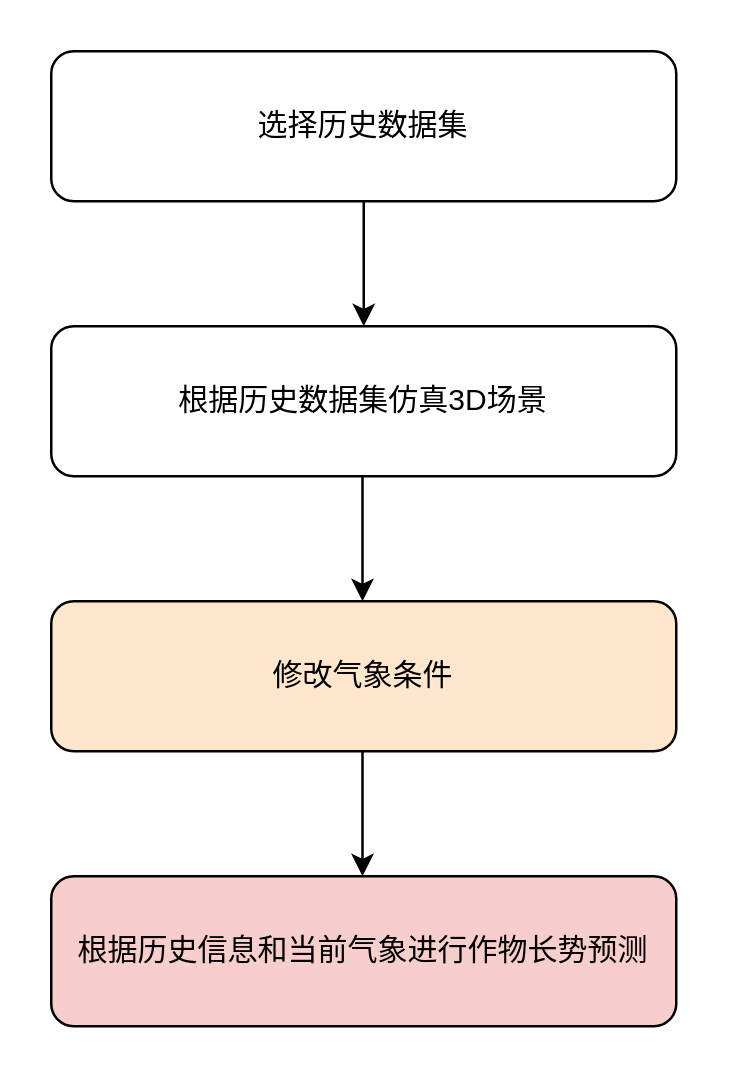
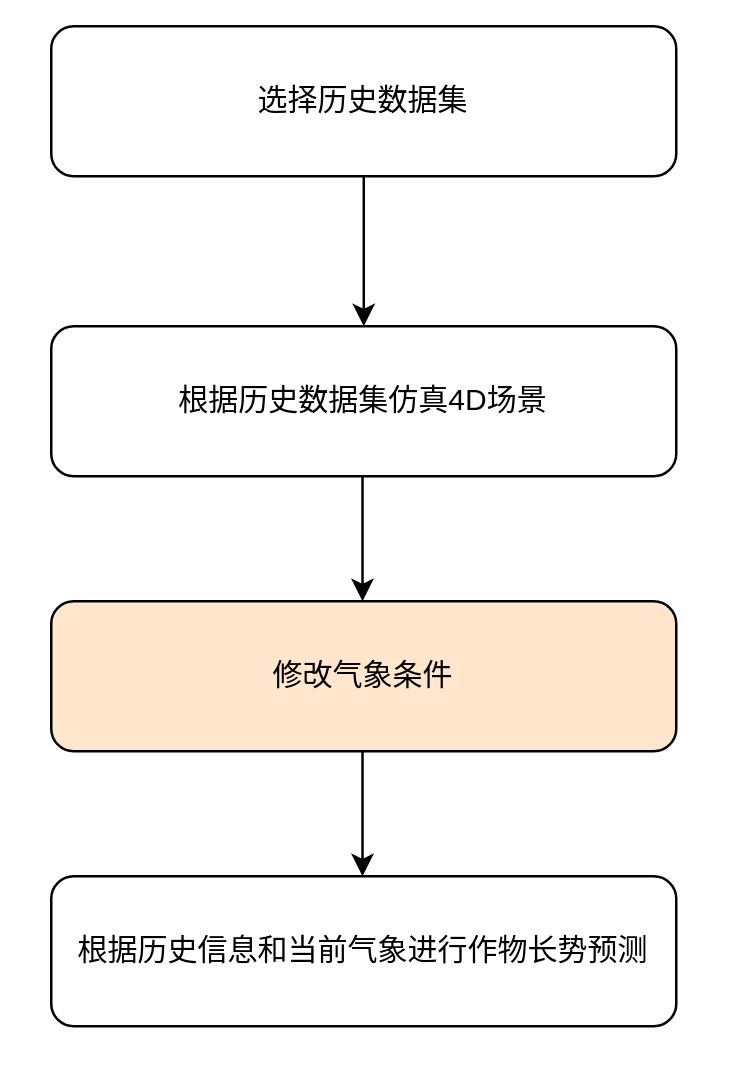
(364, 126) -> (364, 101)
(364, 401) -> (364, 401)
(364, 951) -> (364, 951)
